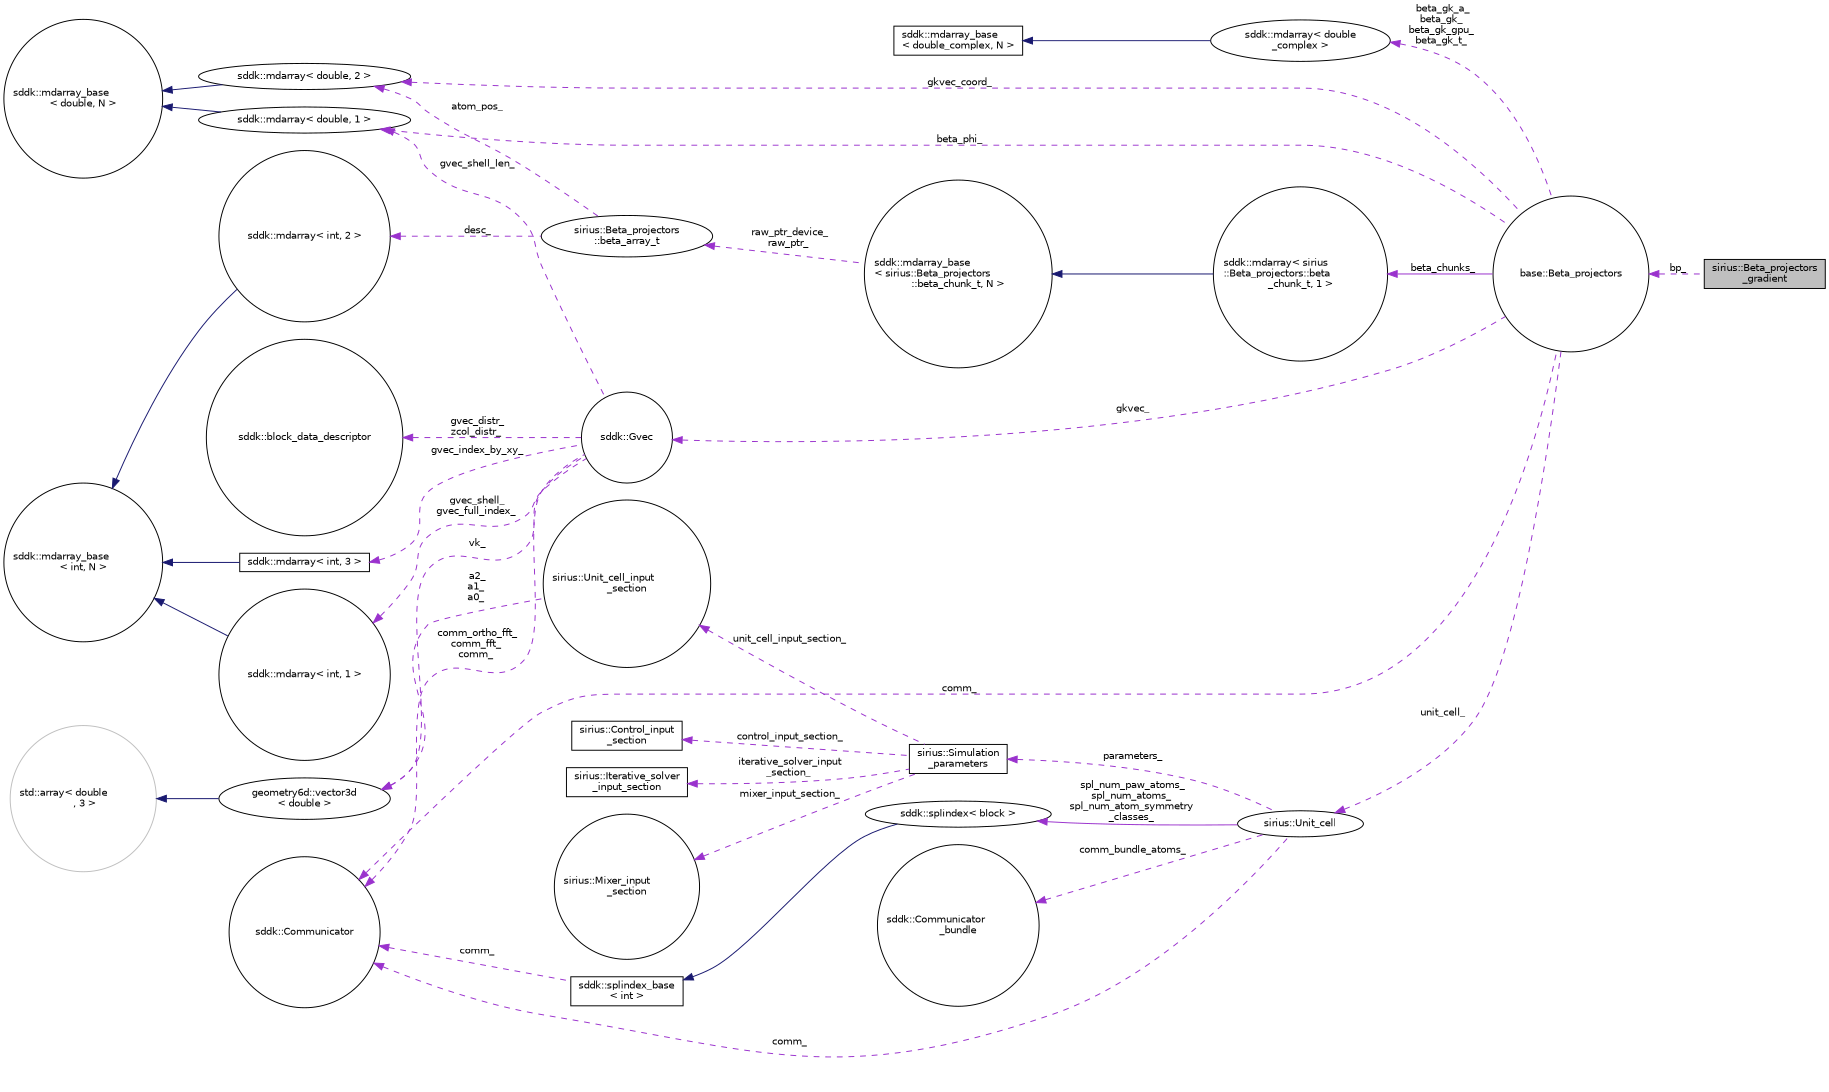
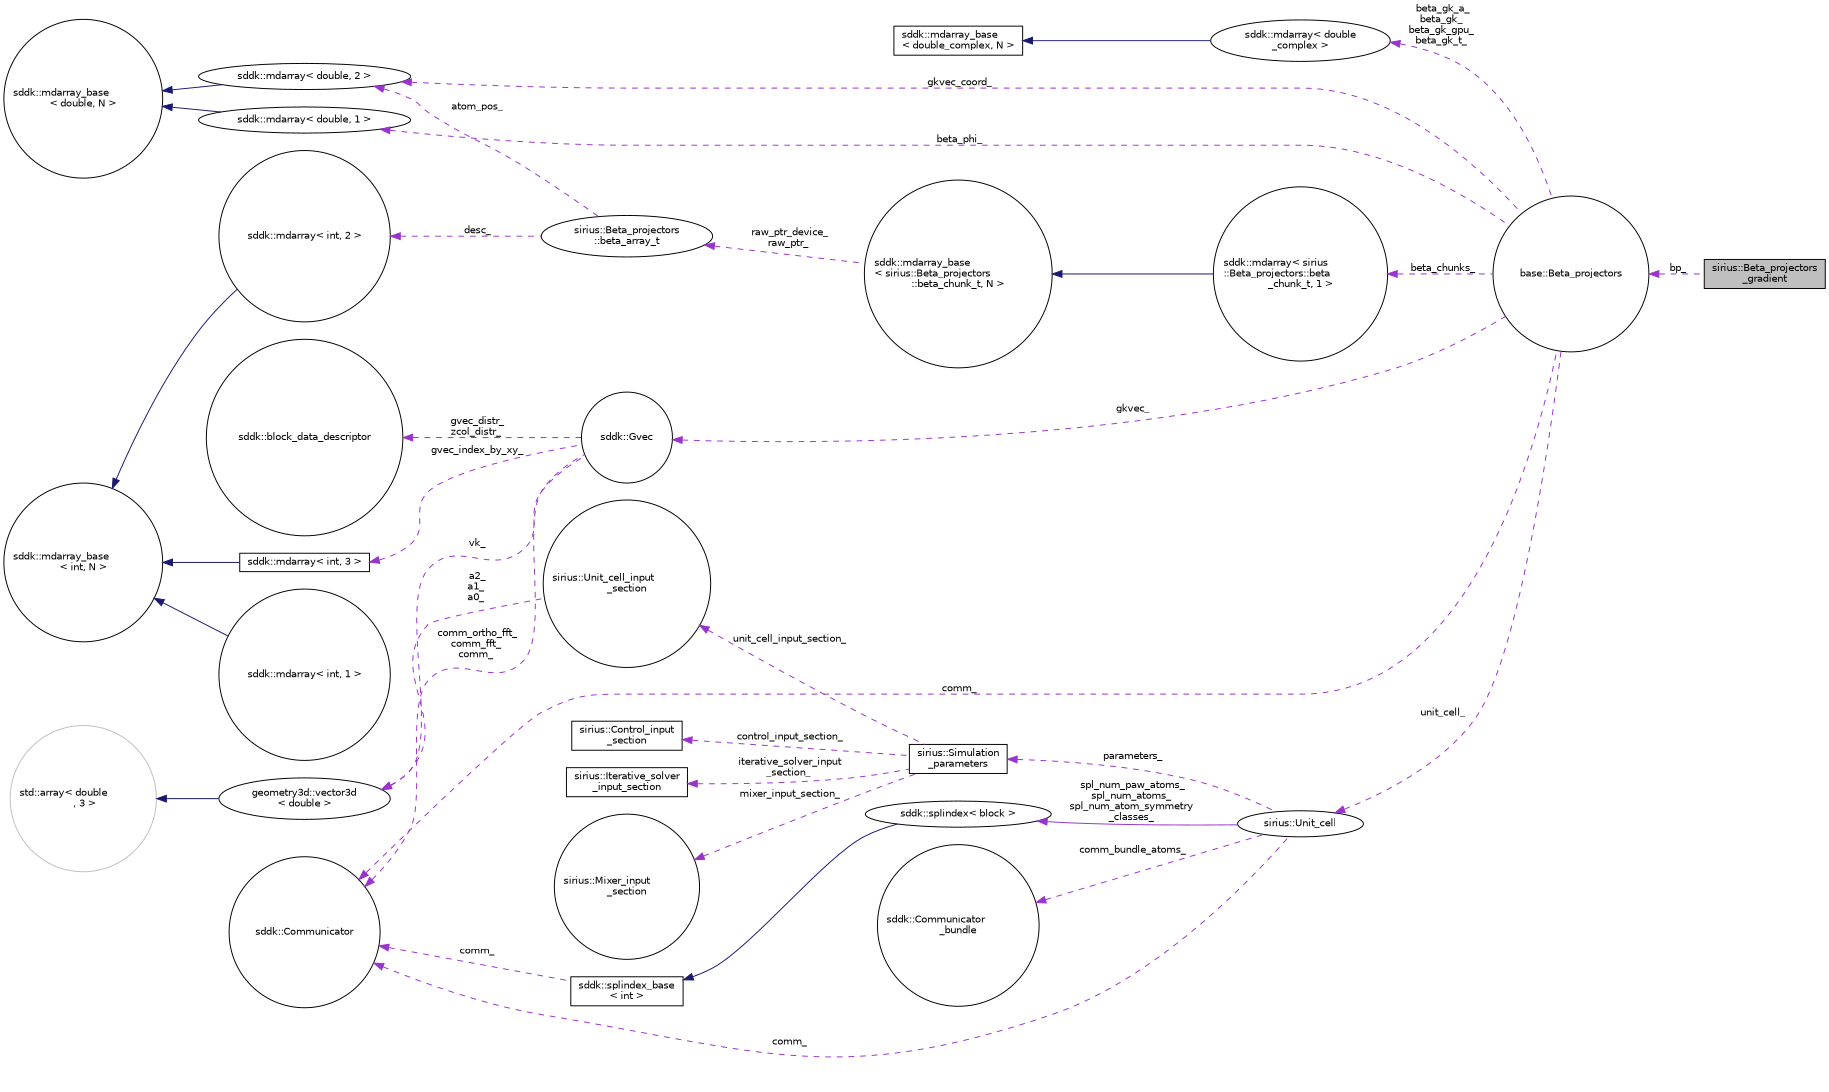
(528, 227) -> none
(1445, 274) -> (1445, 274)
(471, 525) -> none
(305, 799) -> (305, 799)
